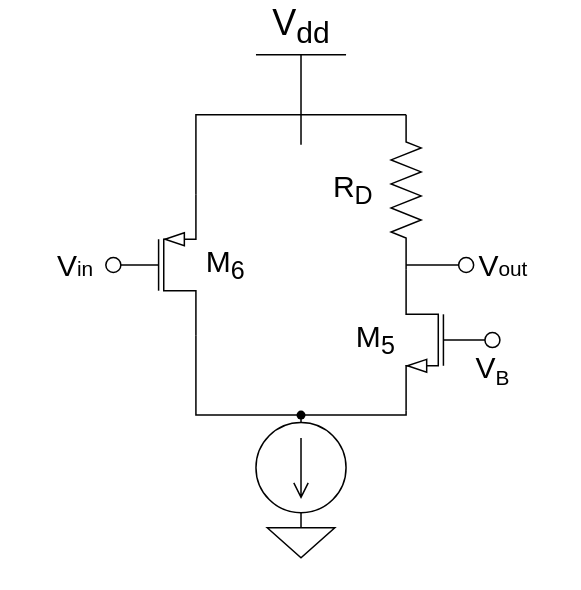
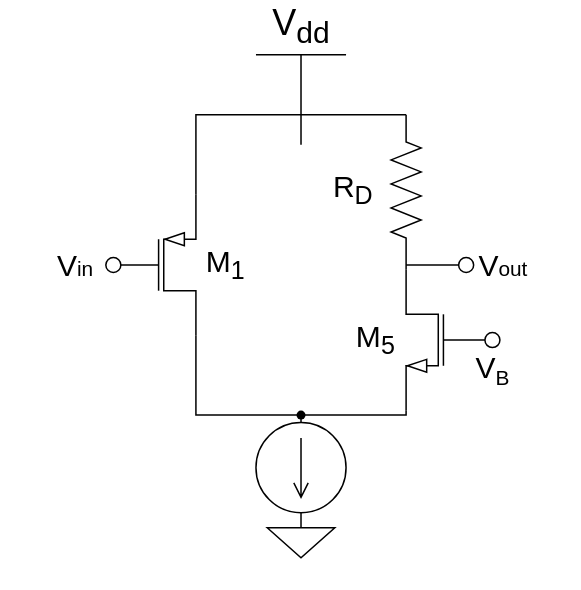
(226, 265) -> (226, 265)
